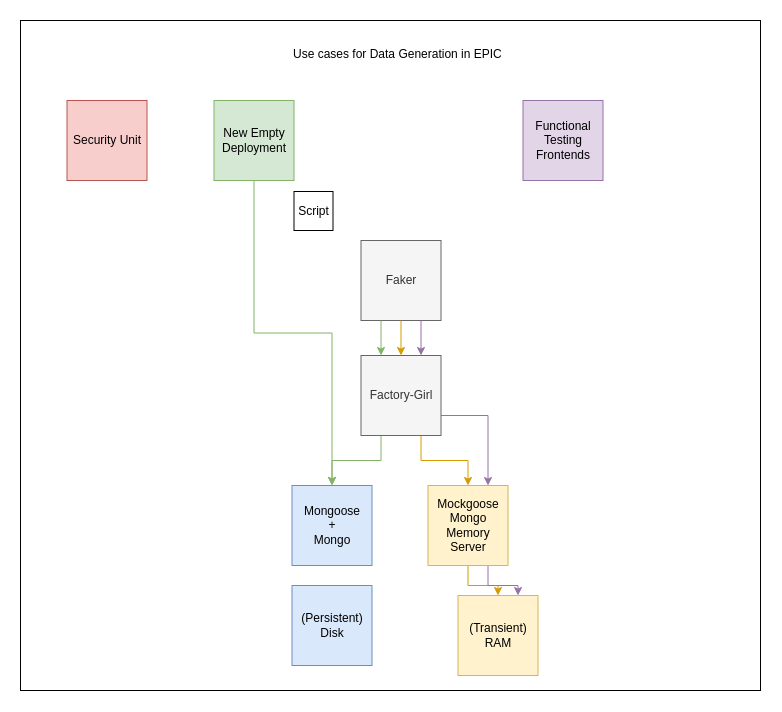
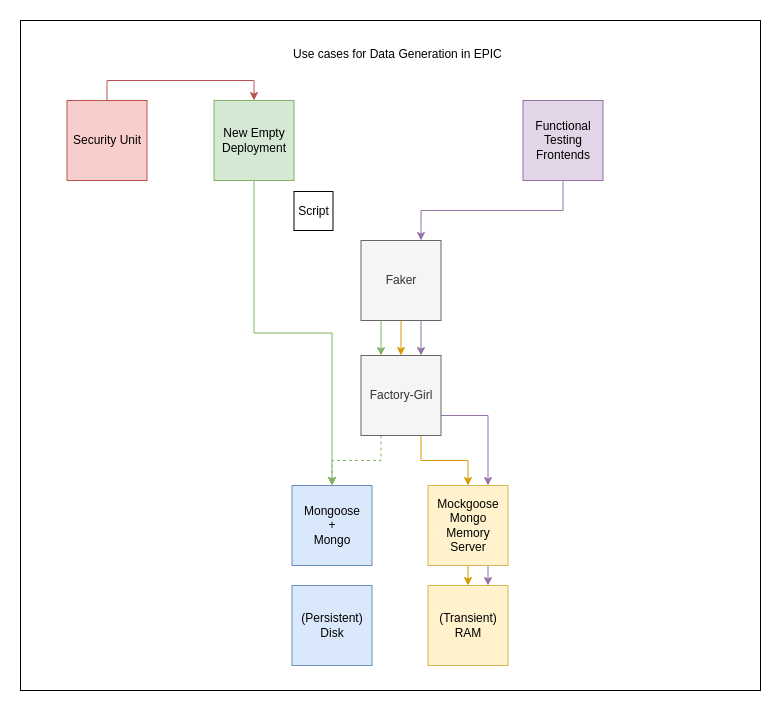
none -> (177, 81)
none -> (496, 211)
(369, 461) -> (369, 461)
(498, 636) -> (468, 626)
